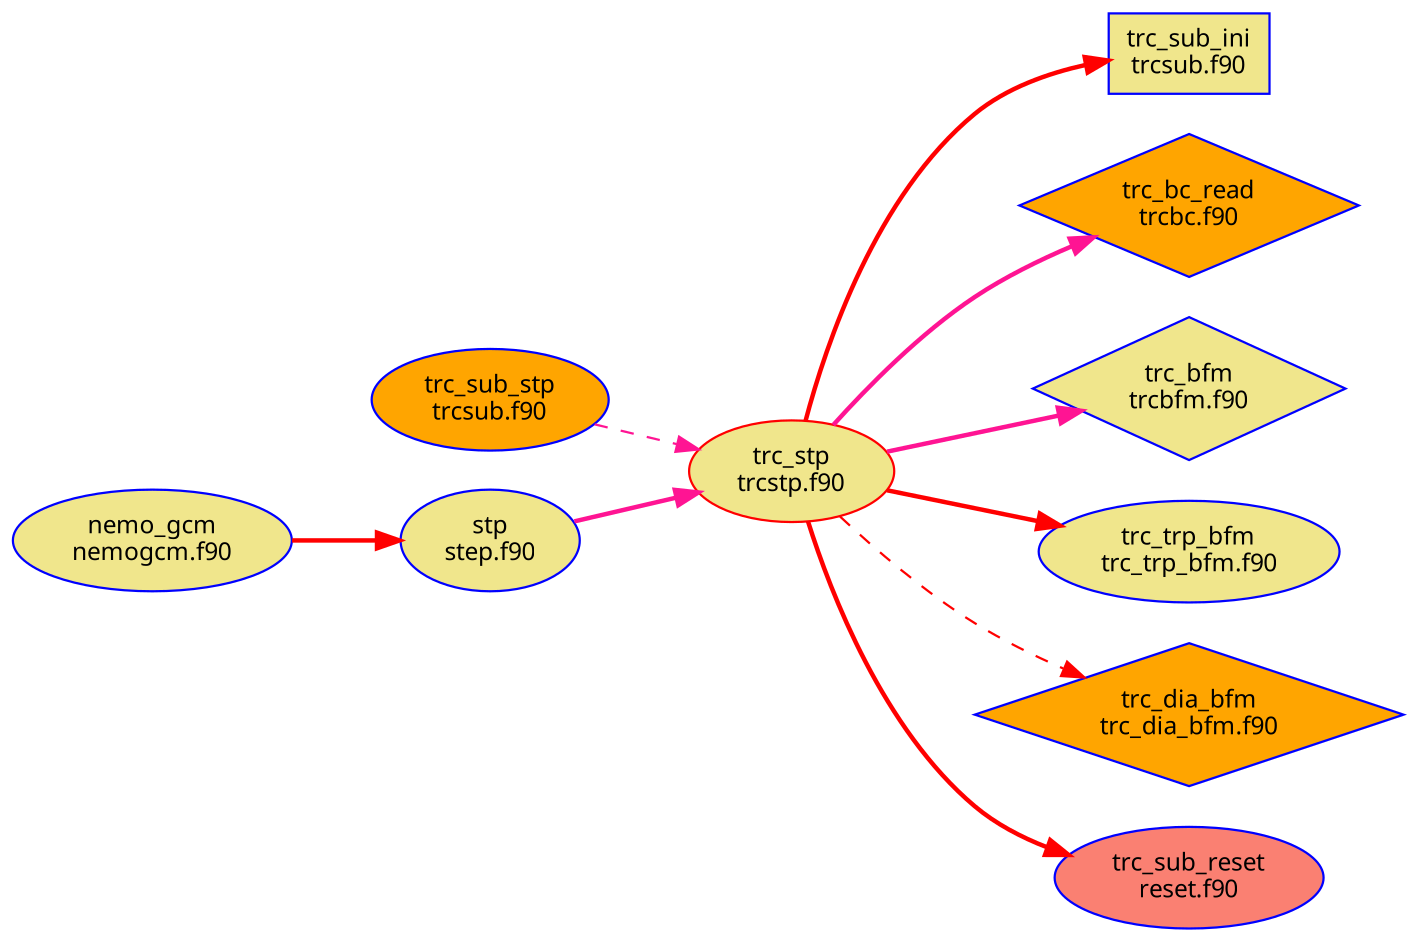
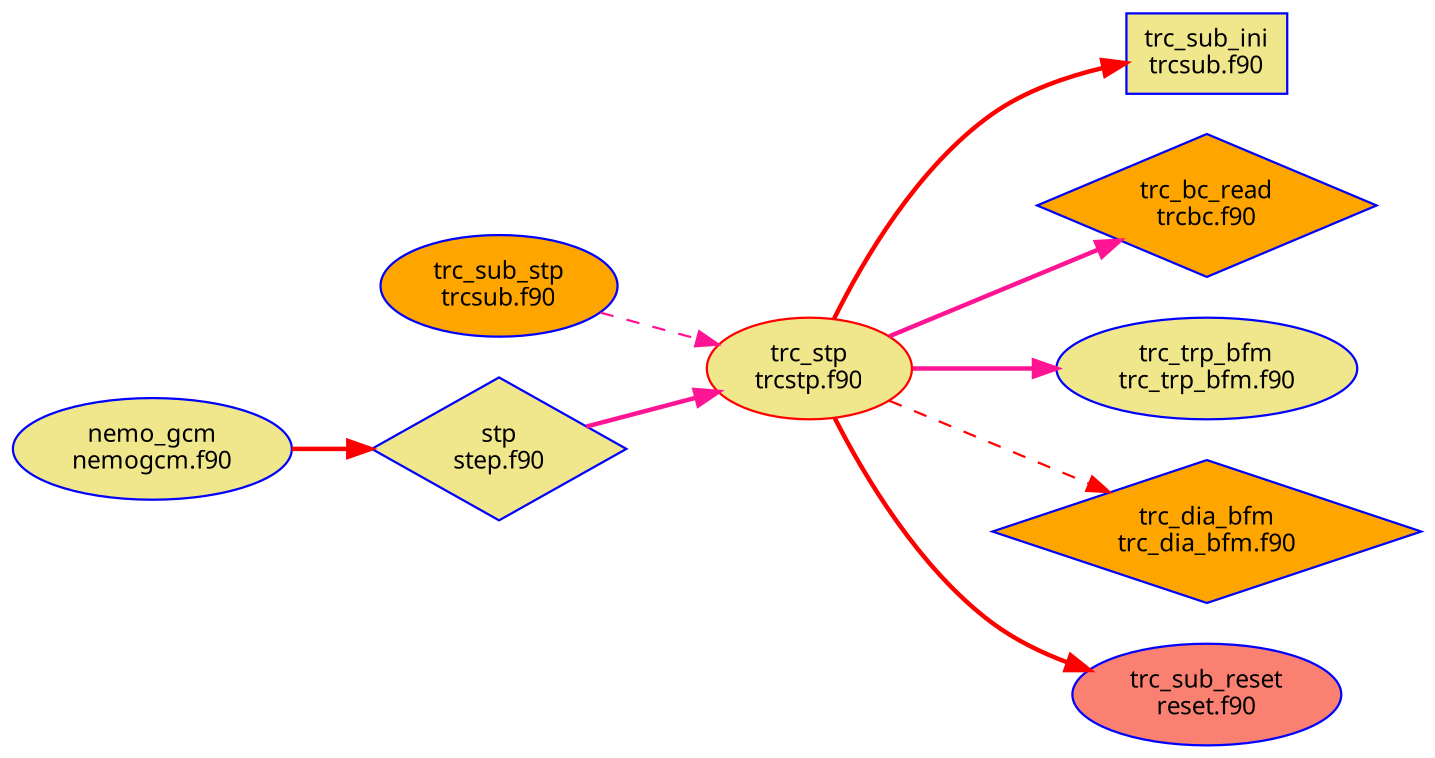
(1189, 389) -> none
(963, 506) -> (973, 368)
(490, 540) -> (499, 449)
